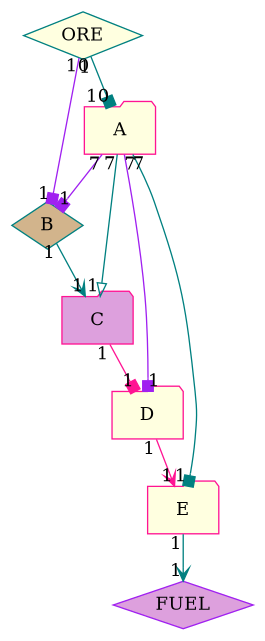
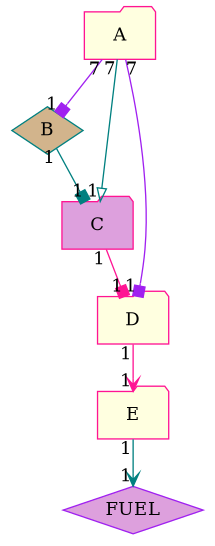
(83, 36) -> none
(68, 264) -> (68, 169)
(185, 310) -> none
